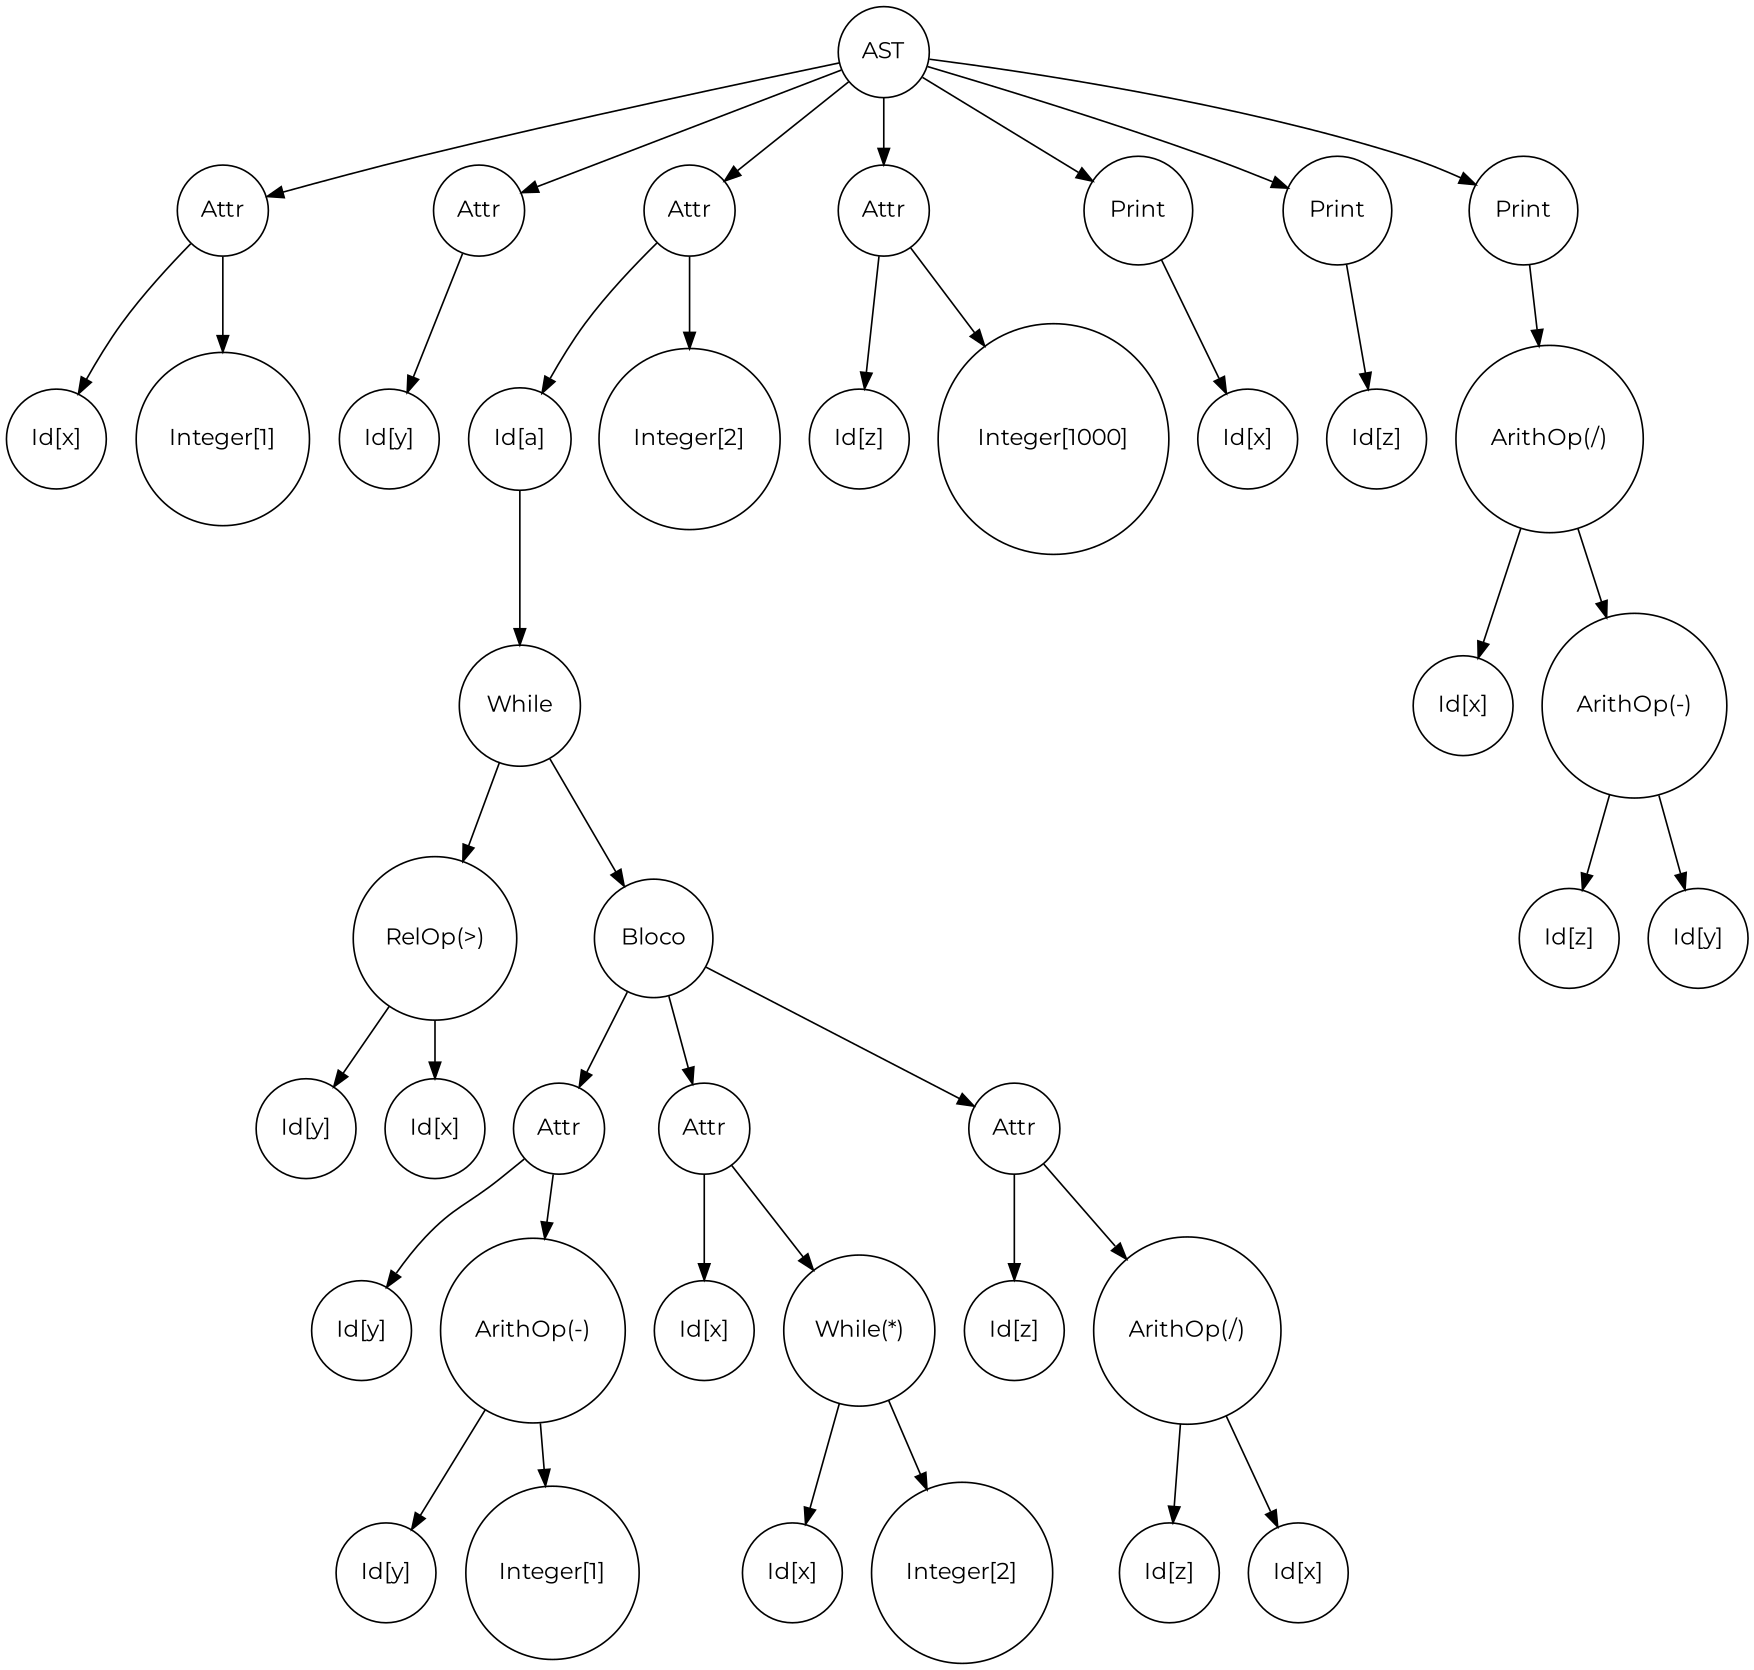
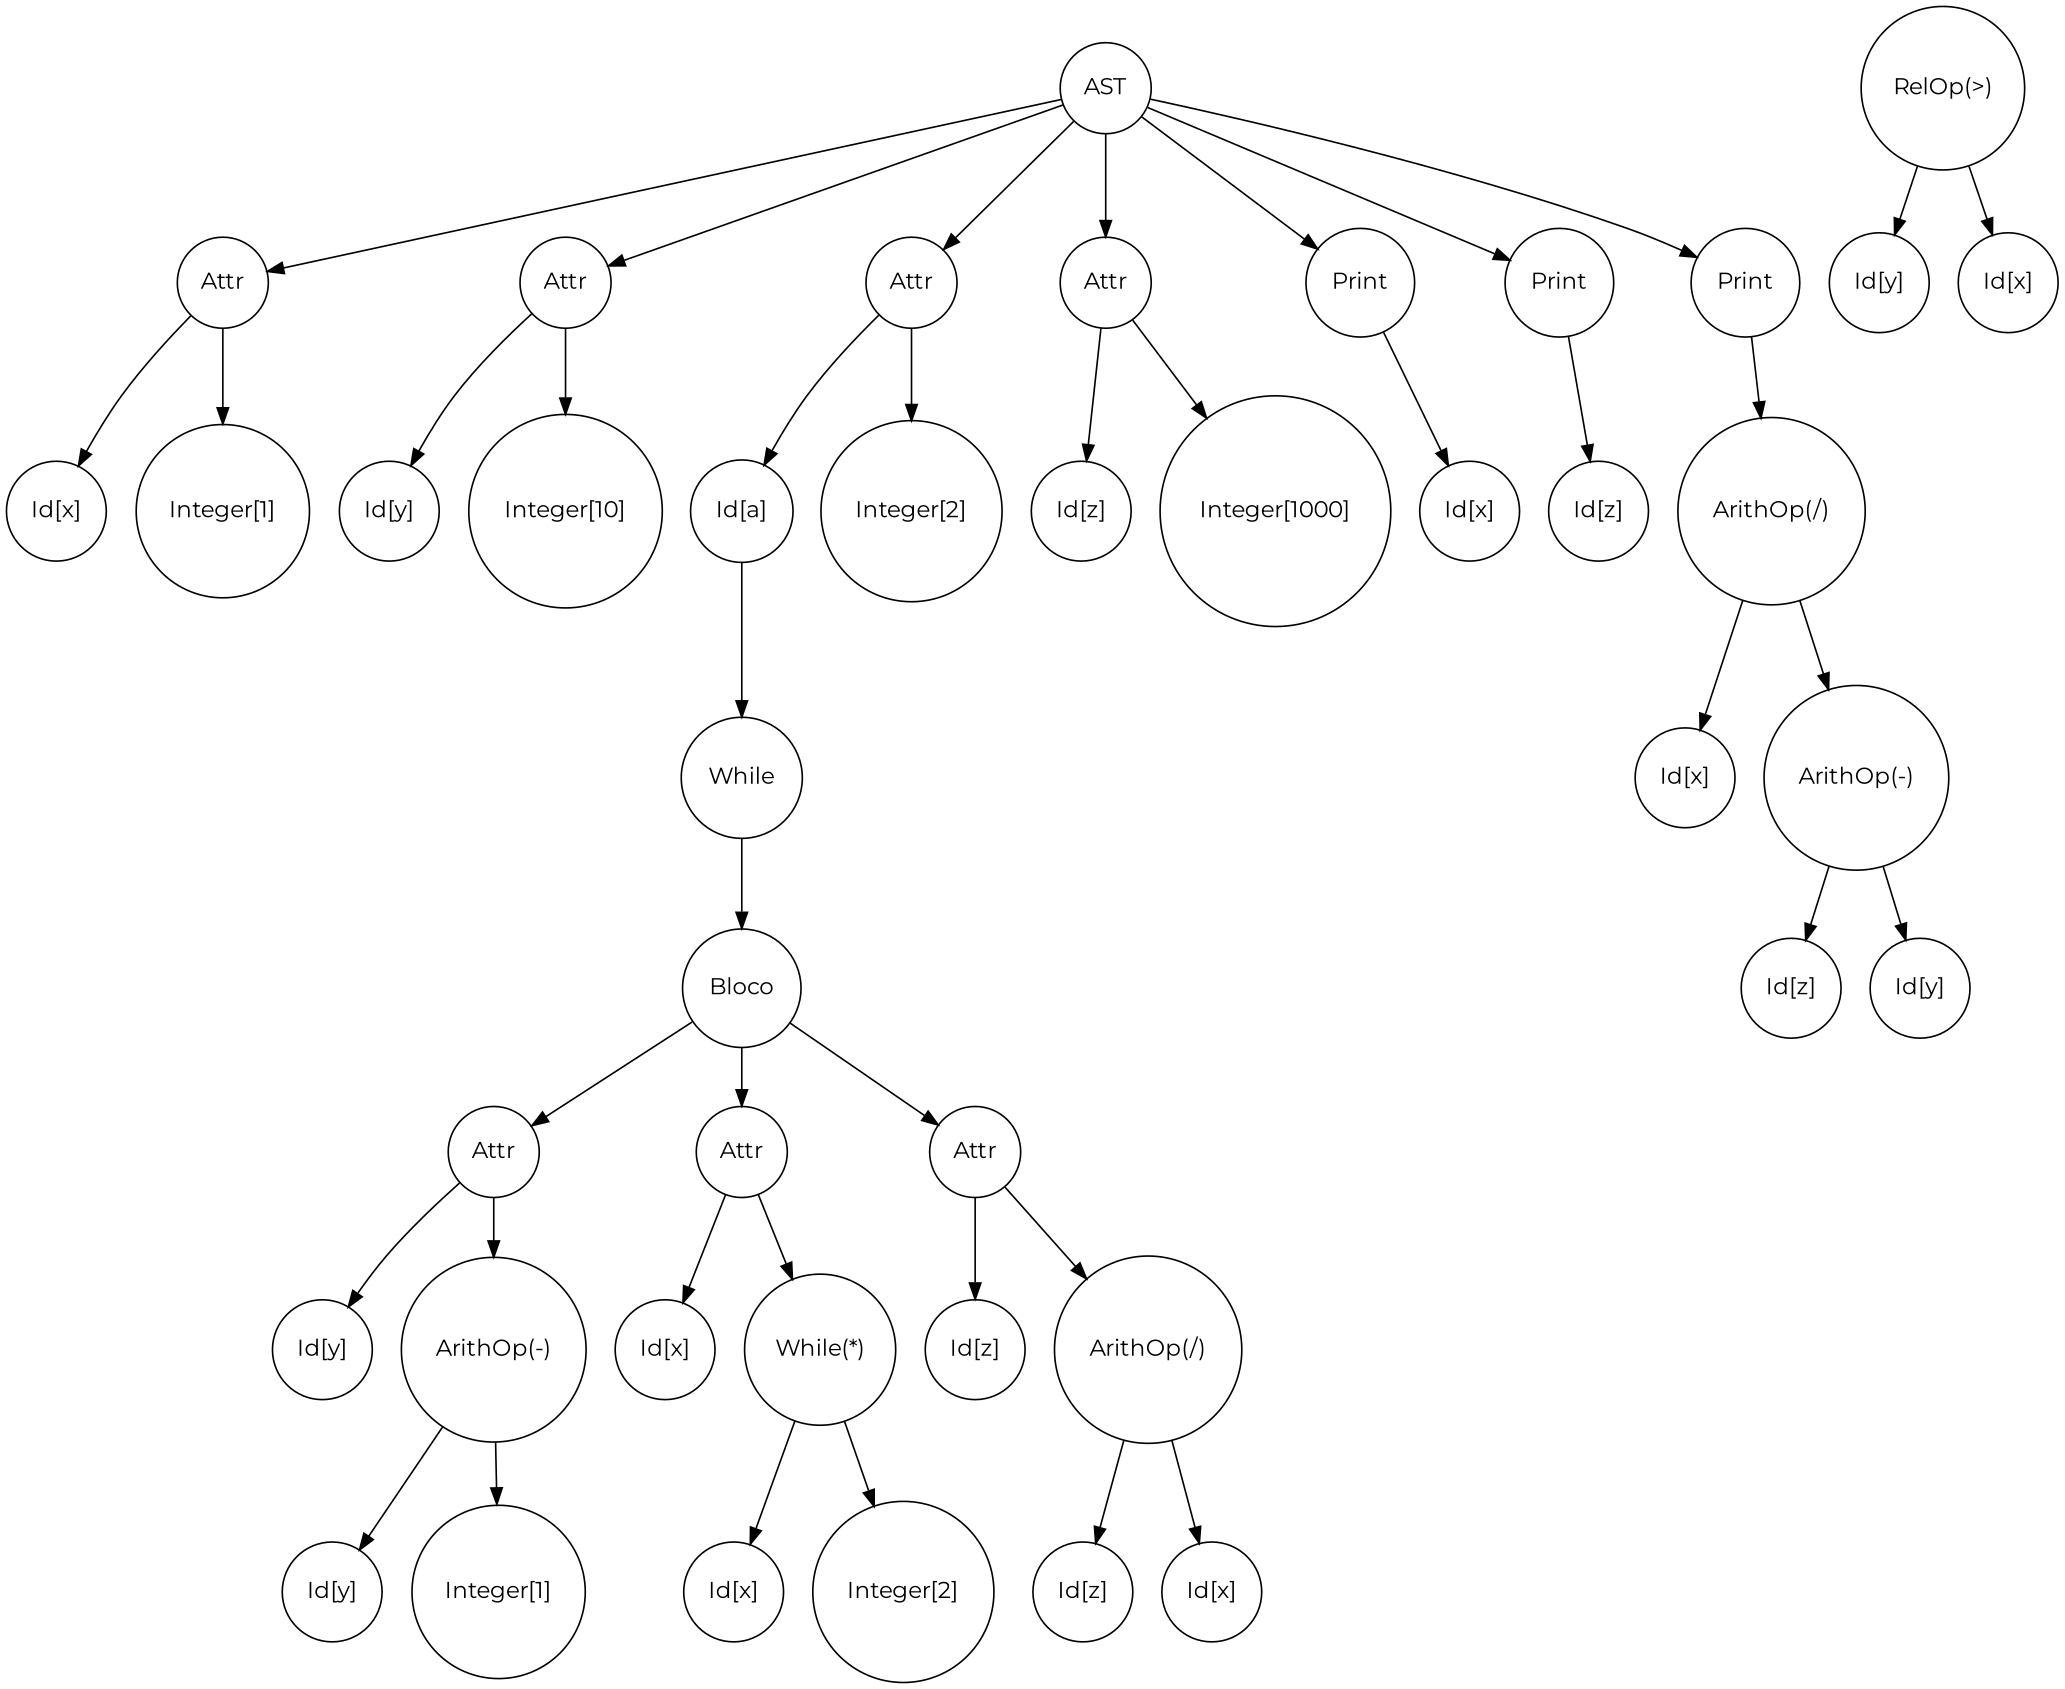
none -> (566, 511)
(484, 804) -> none
